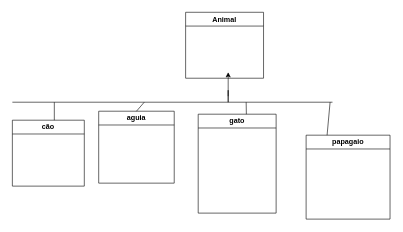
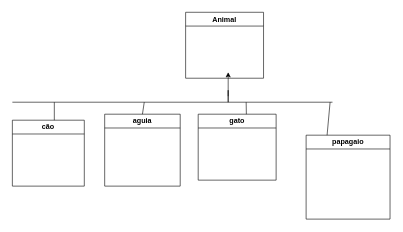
(137, 147) -> (143, 150)
(237, 164) -> (237, 147)
